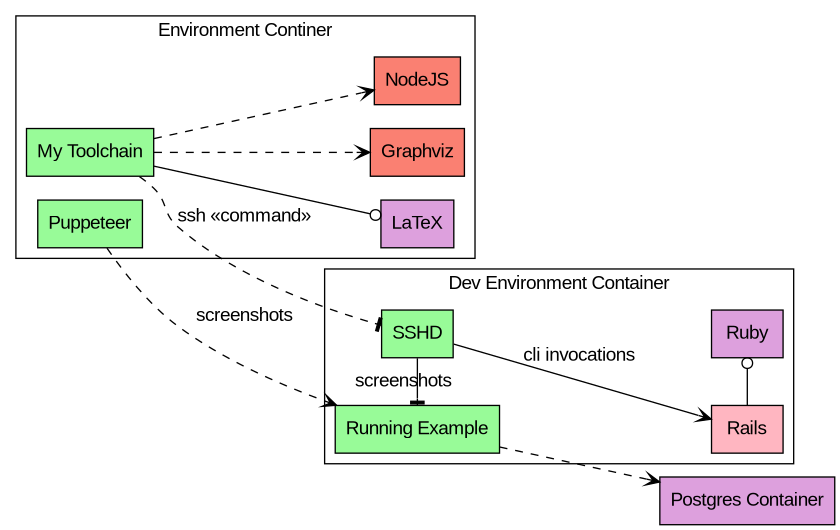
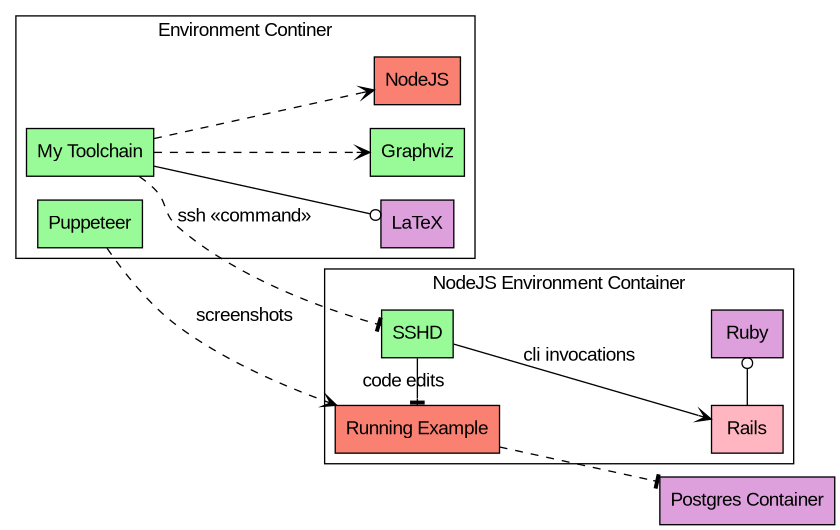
(417, 152) -> (417, 152)
(559, 284) -> (559, 284)
(403, 382) -> (403, 382)
(417, 429) -> (417, 429)
(536, 455) -> (538, 455)
